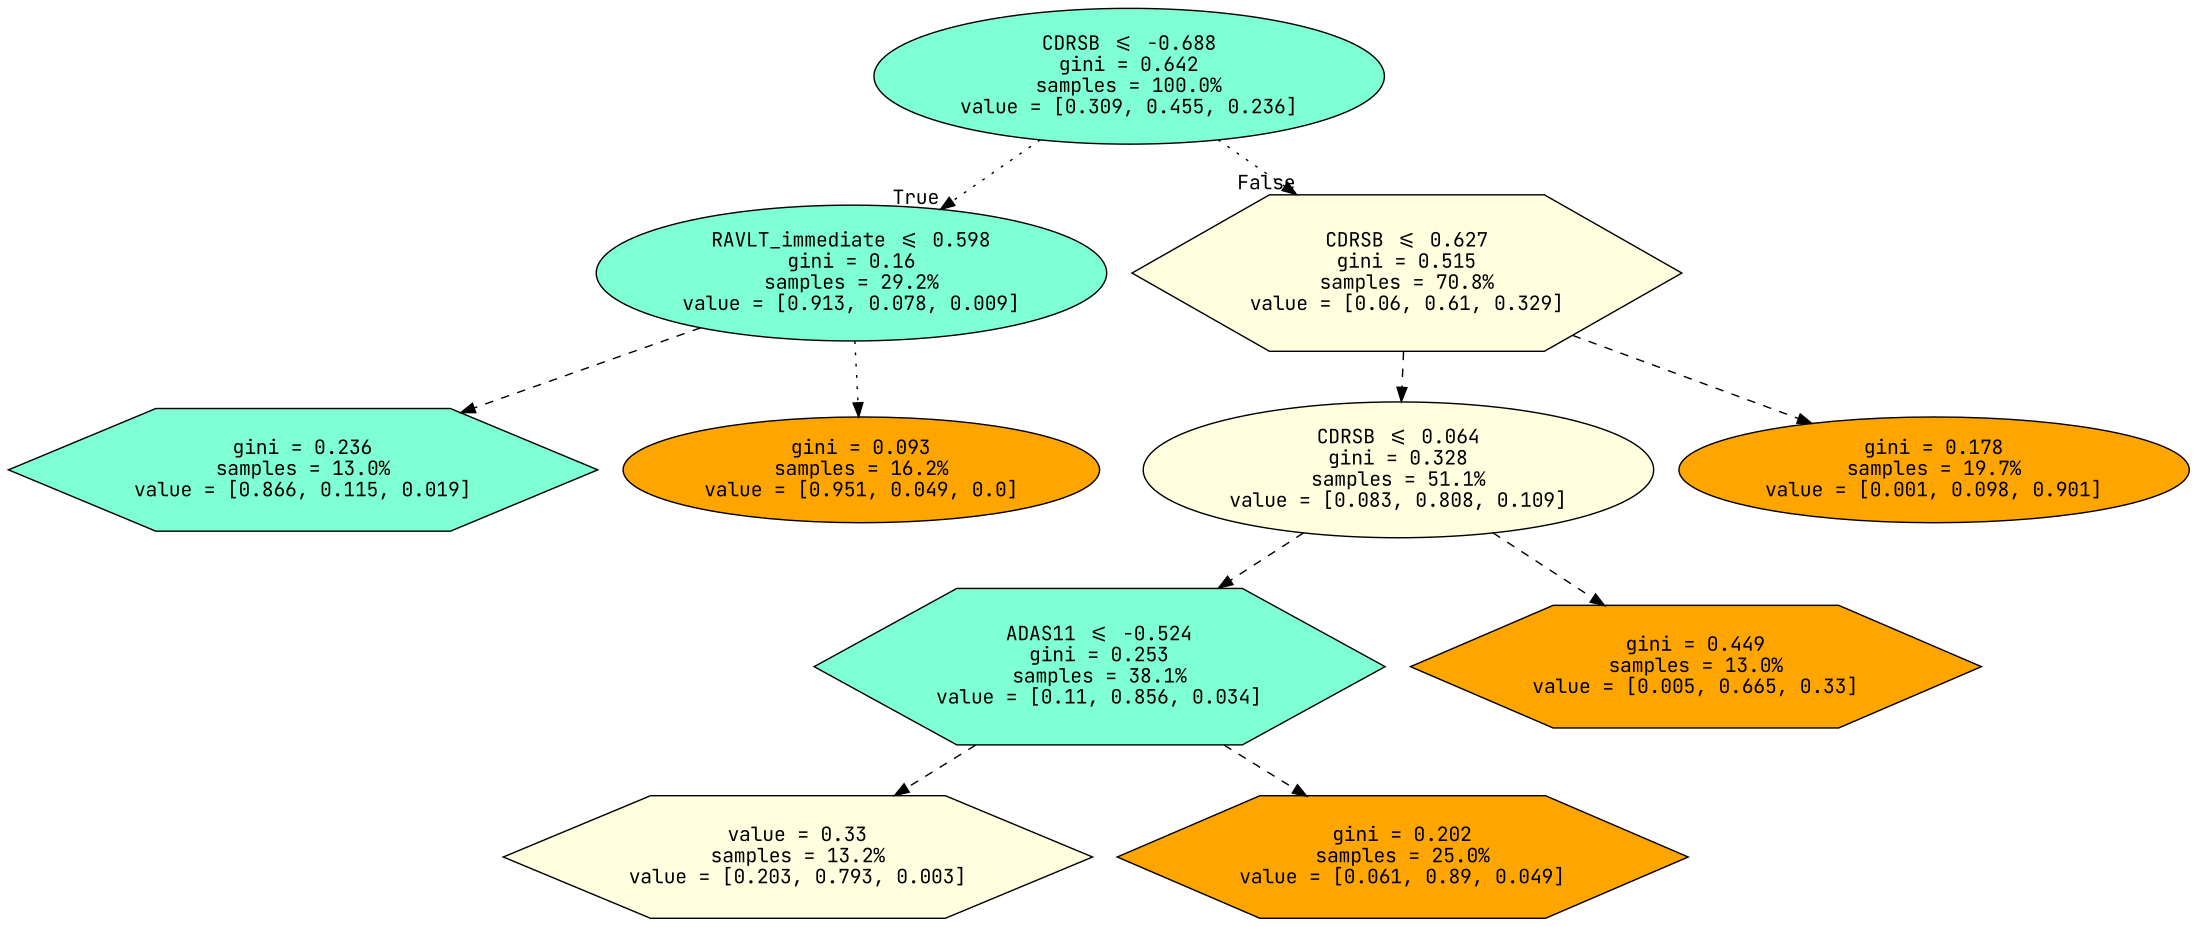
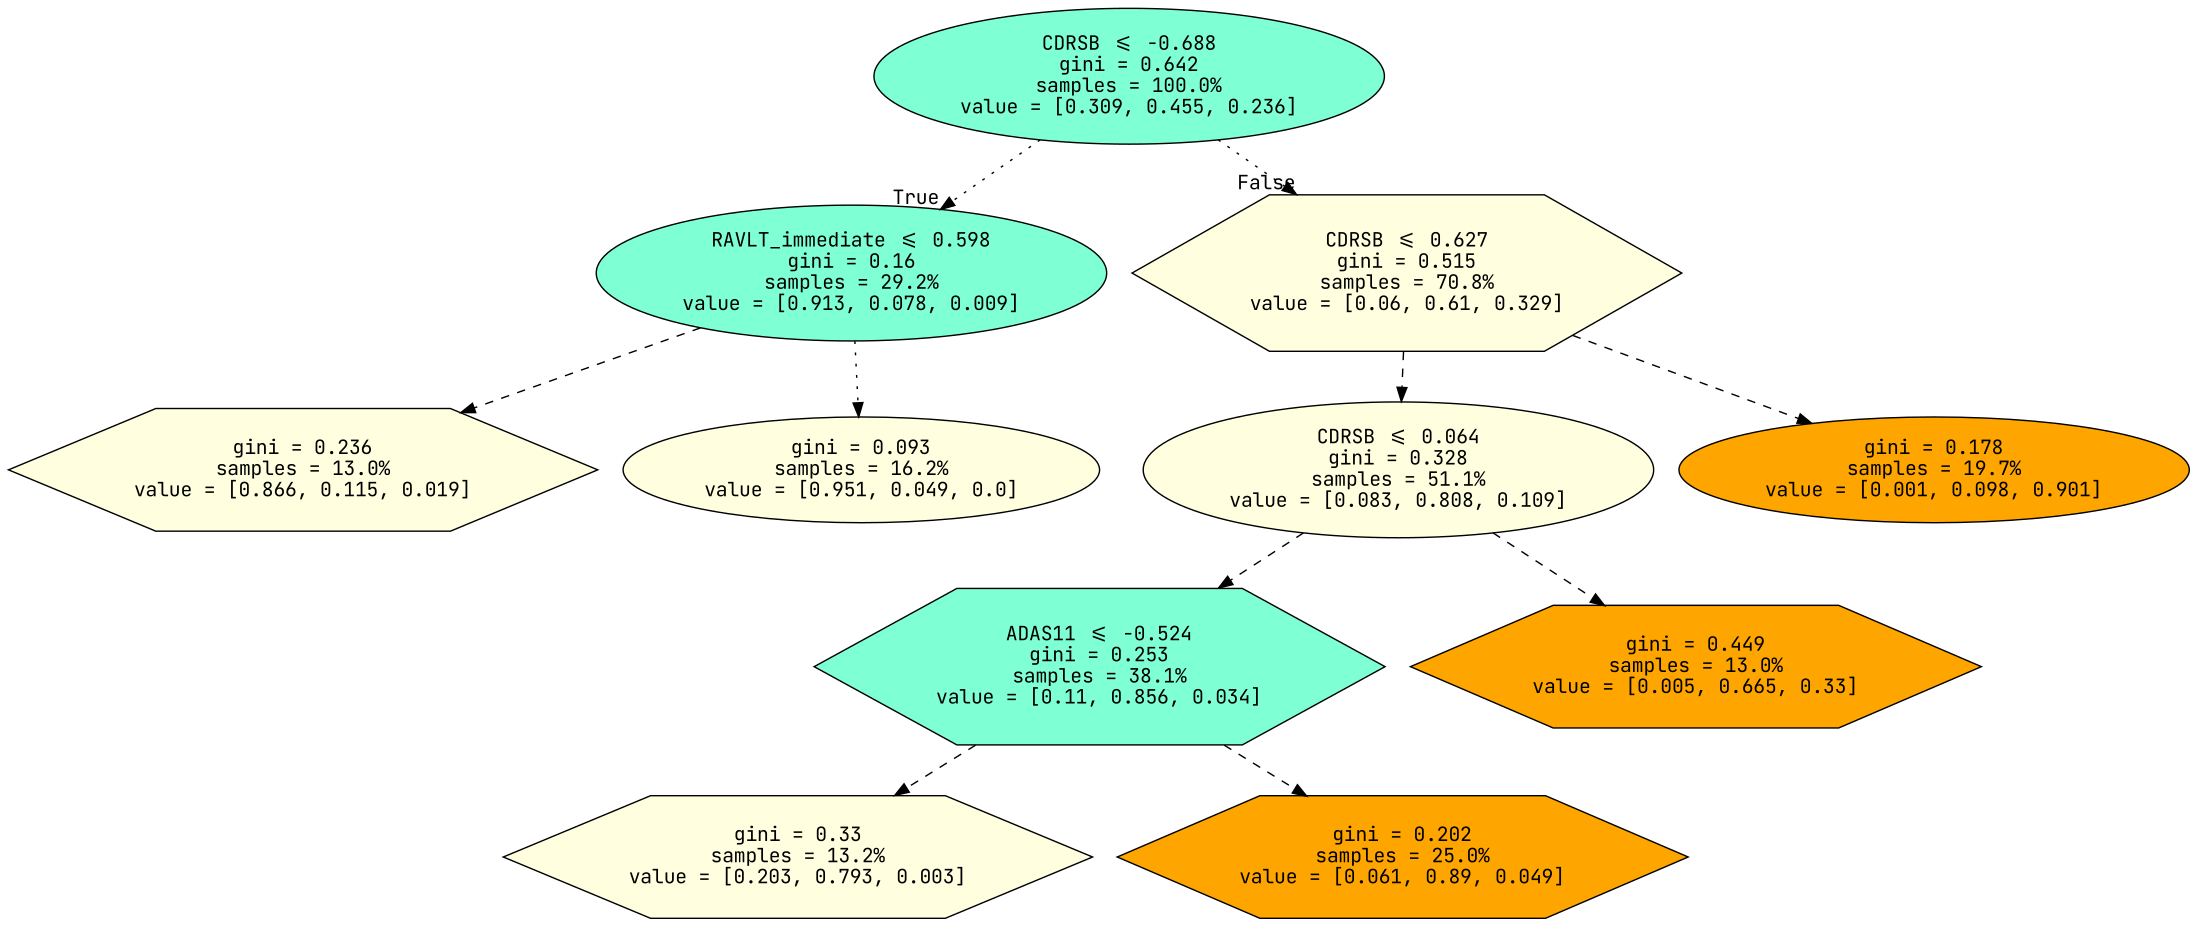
(303, 470) -> (303, 470)
(861, 470) -> (861, 470)
(798, 857) -> (798, 857)
